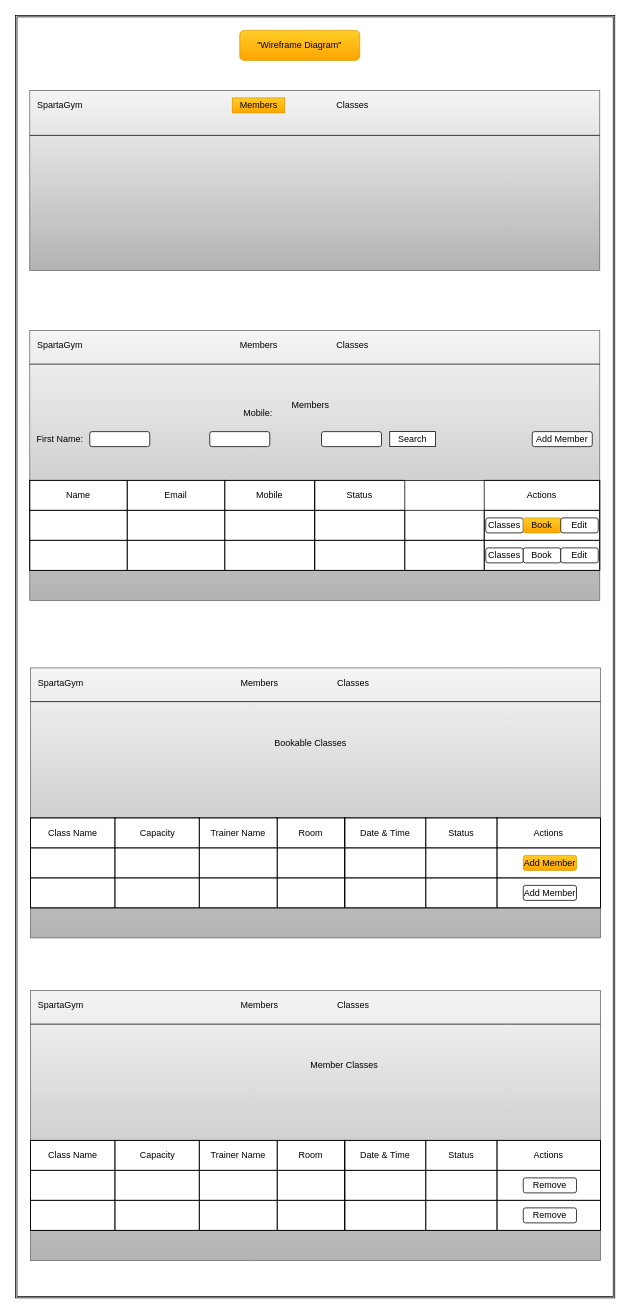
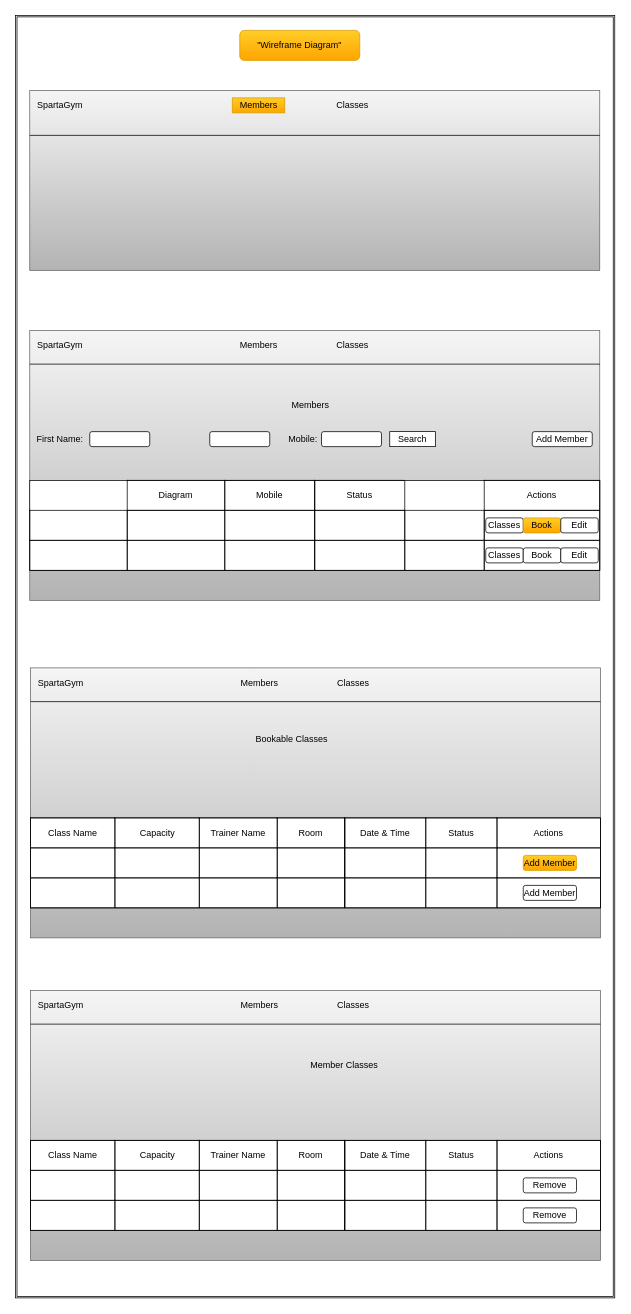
(258, 413) -> (303, 439)
(78, 495) -> none
(176, 495) -> (176, 495)
(310, 743) -> (291, 739)
